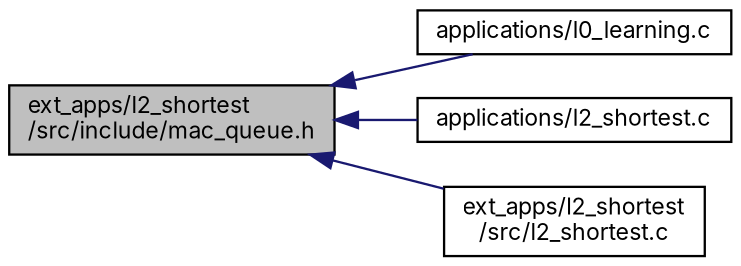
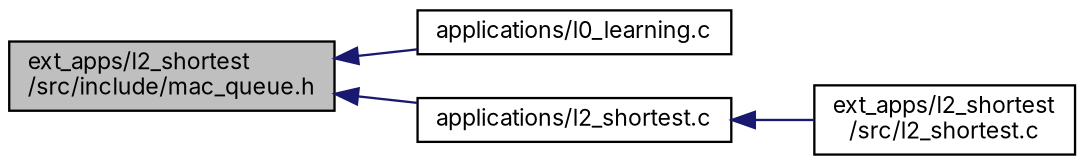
(388, 175) -> (784, 120)
